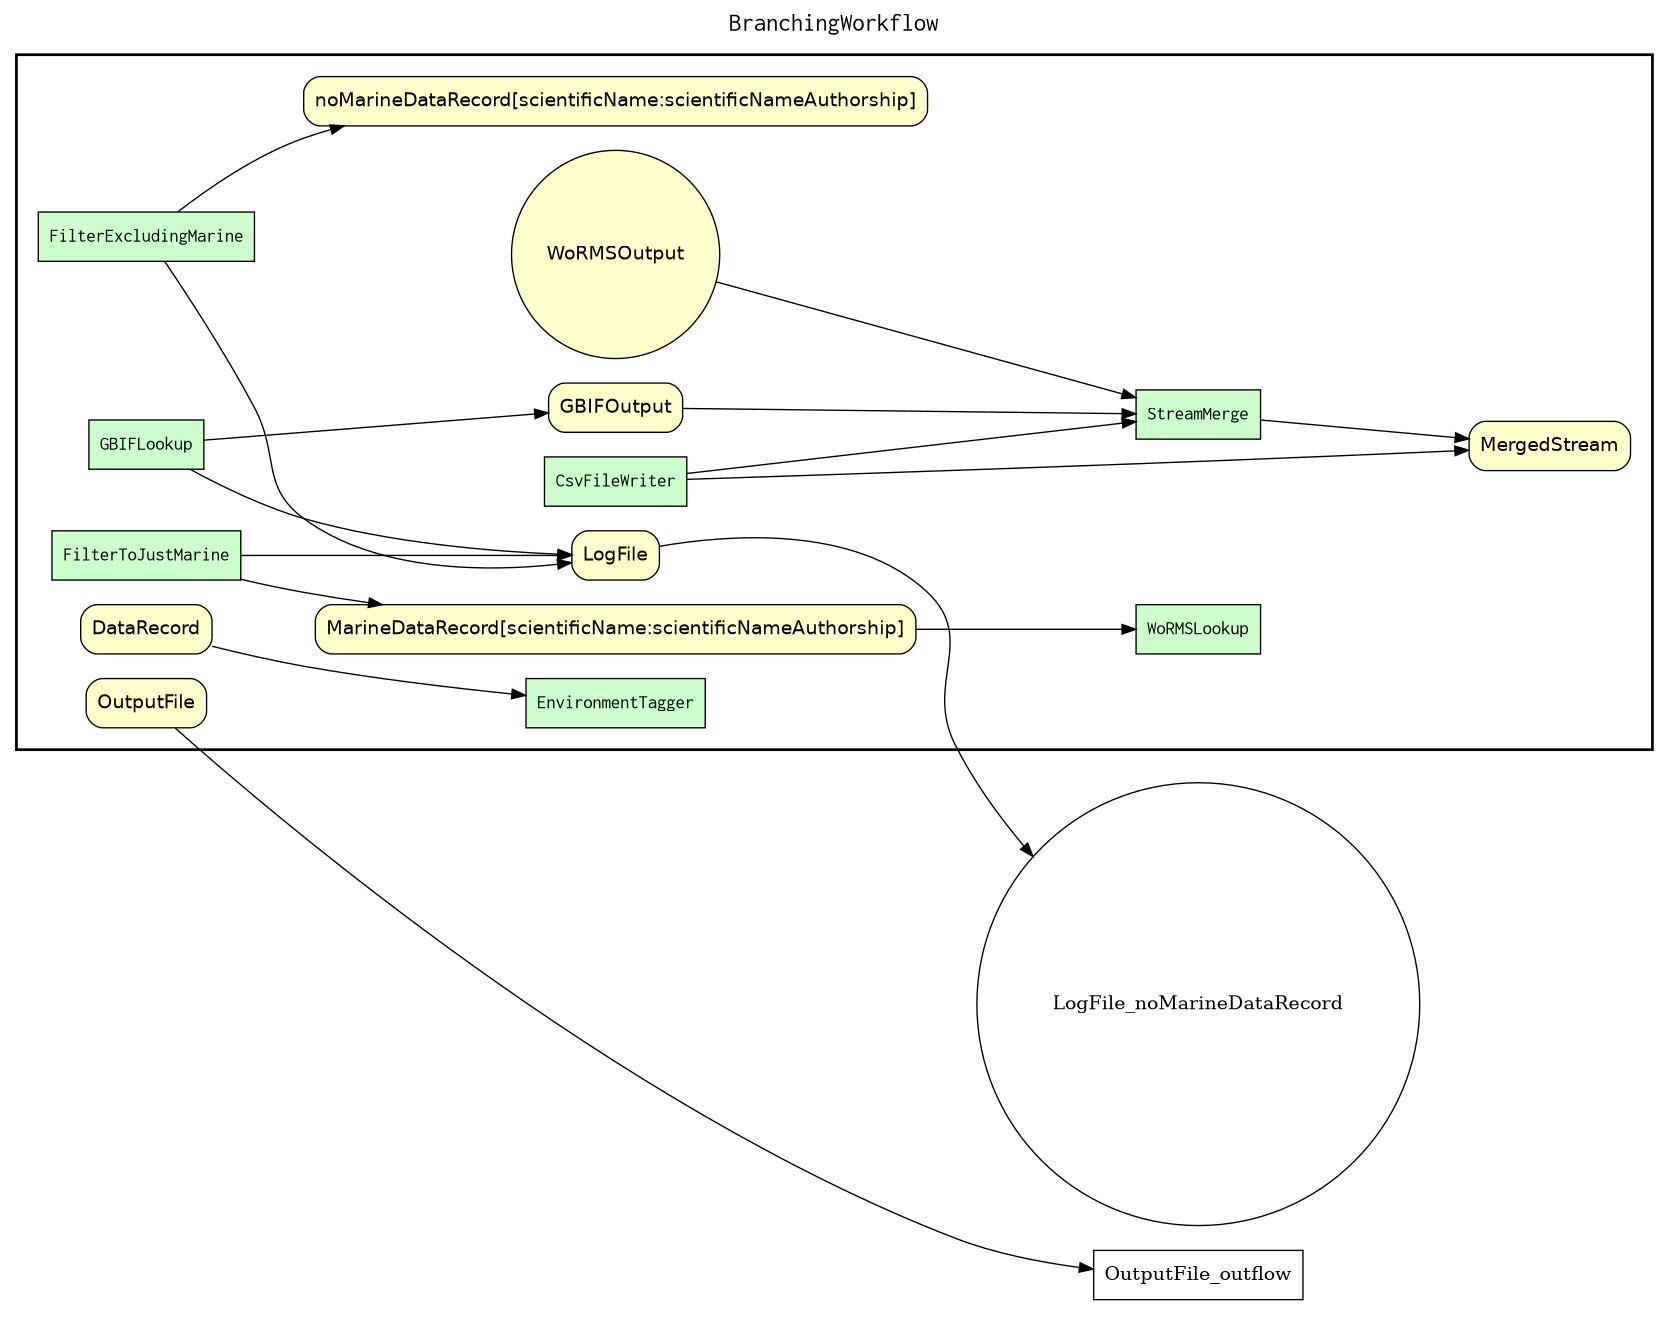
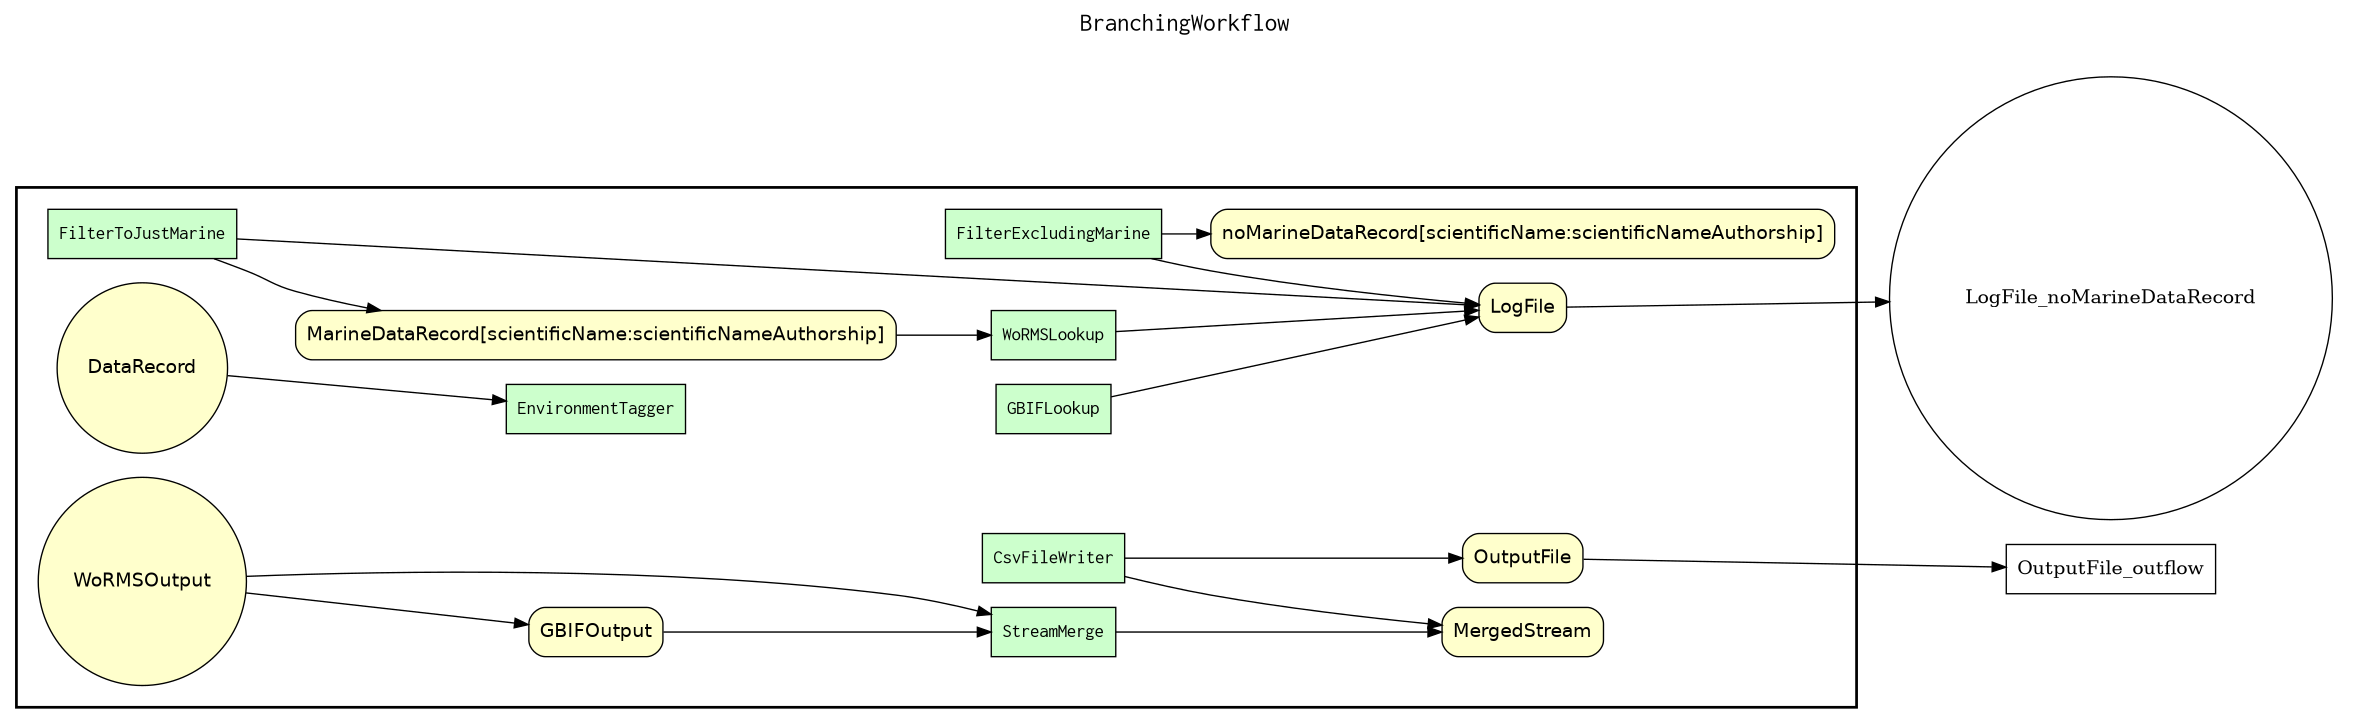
none -> (1290, 321)
(369, 427) -> (380, 608)
(905, 448) -> (1287, 558)
(146, 629) -> (142, 368)
